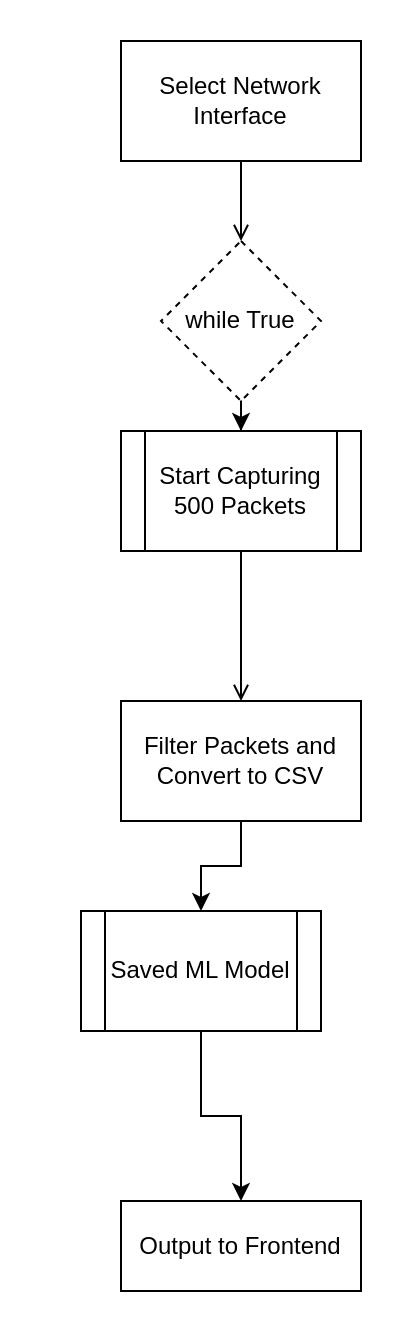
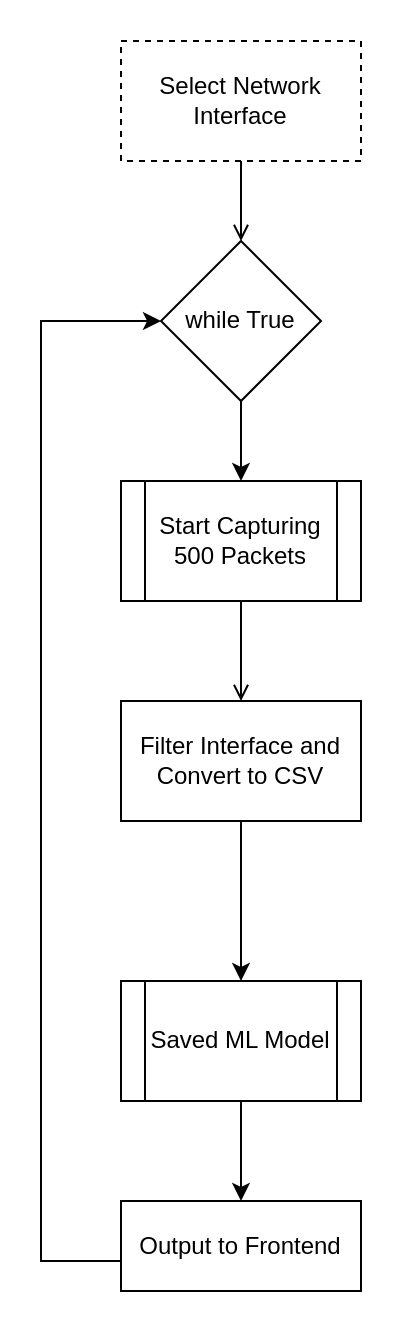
(241, 101) -> (241, 101)
(241, 321) -> (241, 321)
(241, 491) -> (241, 541)
(241, 761) -> (241, 761)
none -> (41, 779)
(201, 971) -> (241, 1041)
